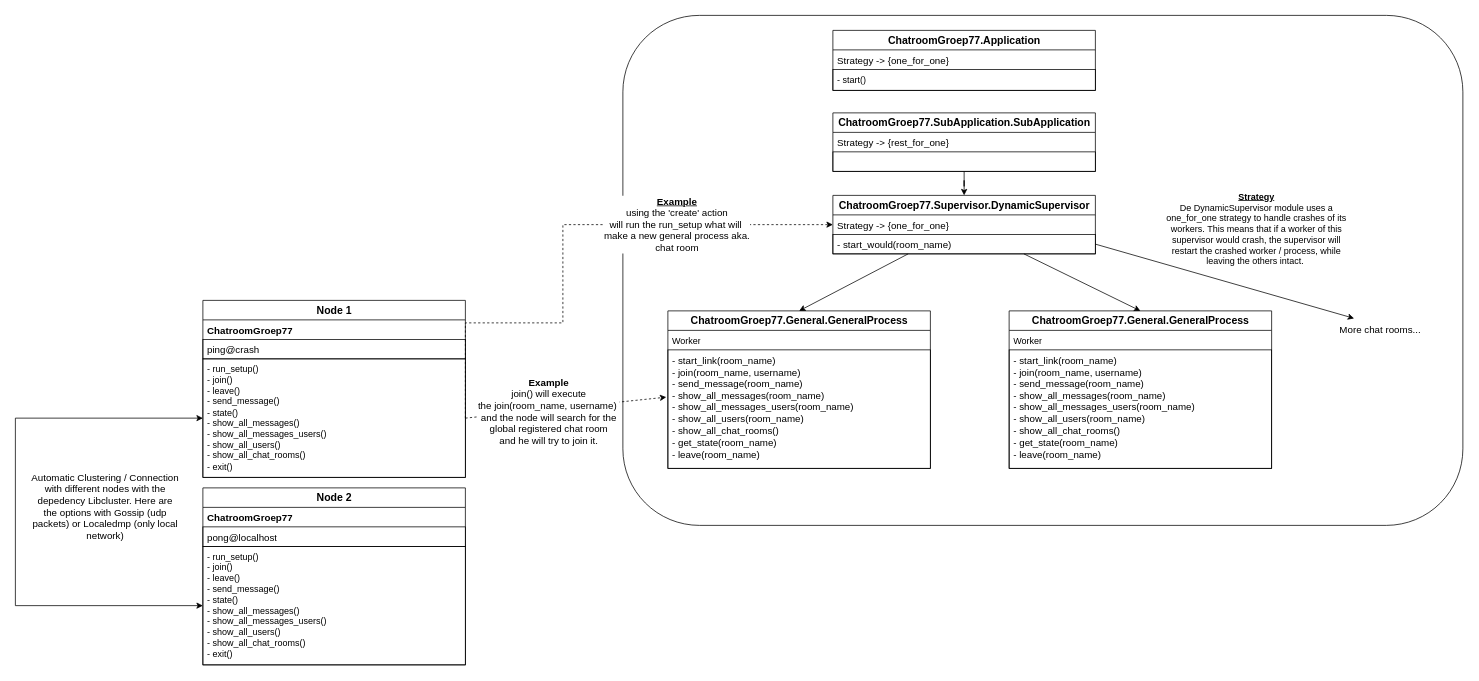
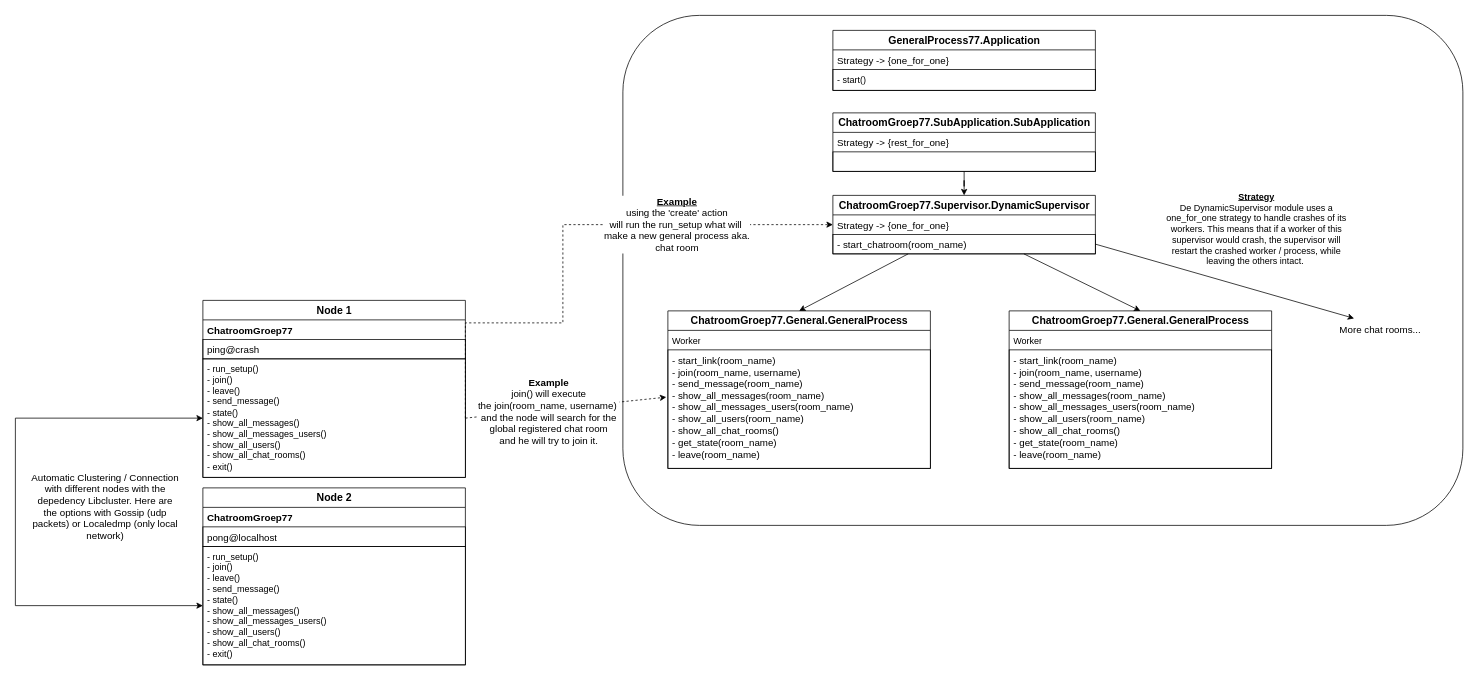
(965, 40) -> (965, 40)
(896, 245) -> (904, 245)
